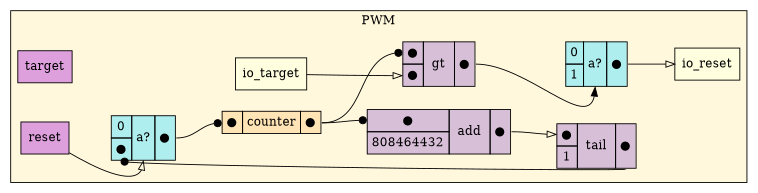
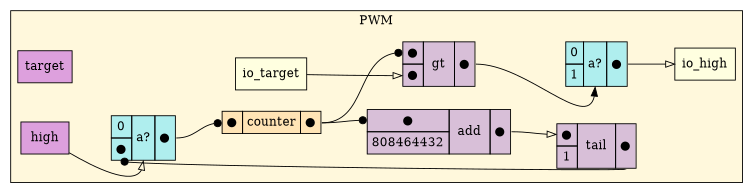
(707, 64) -> (705, 64)
(45, 138) -> (45, 138)
